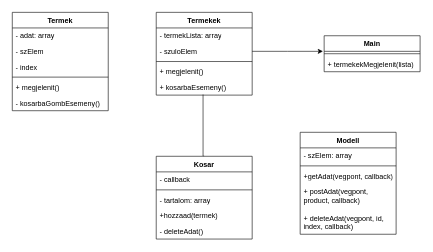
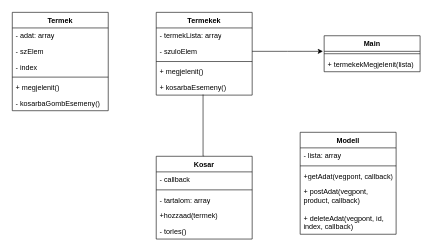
(330, 156) -> (327, 156)
(186, 232) -> (178, 232)
